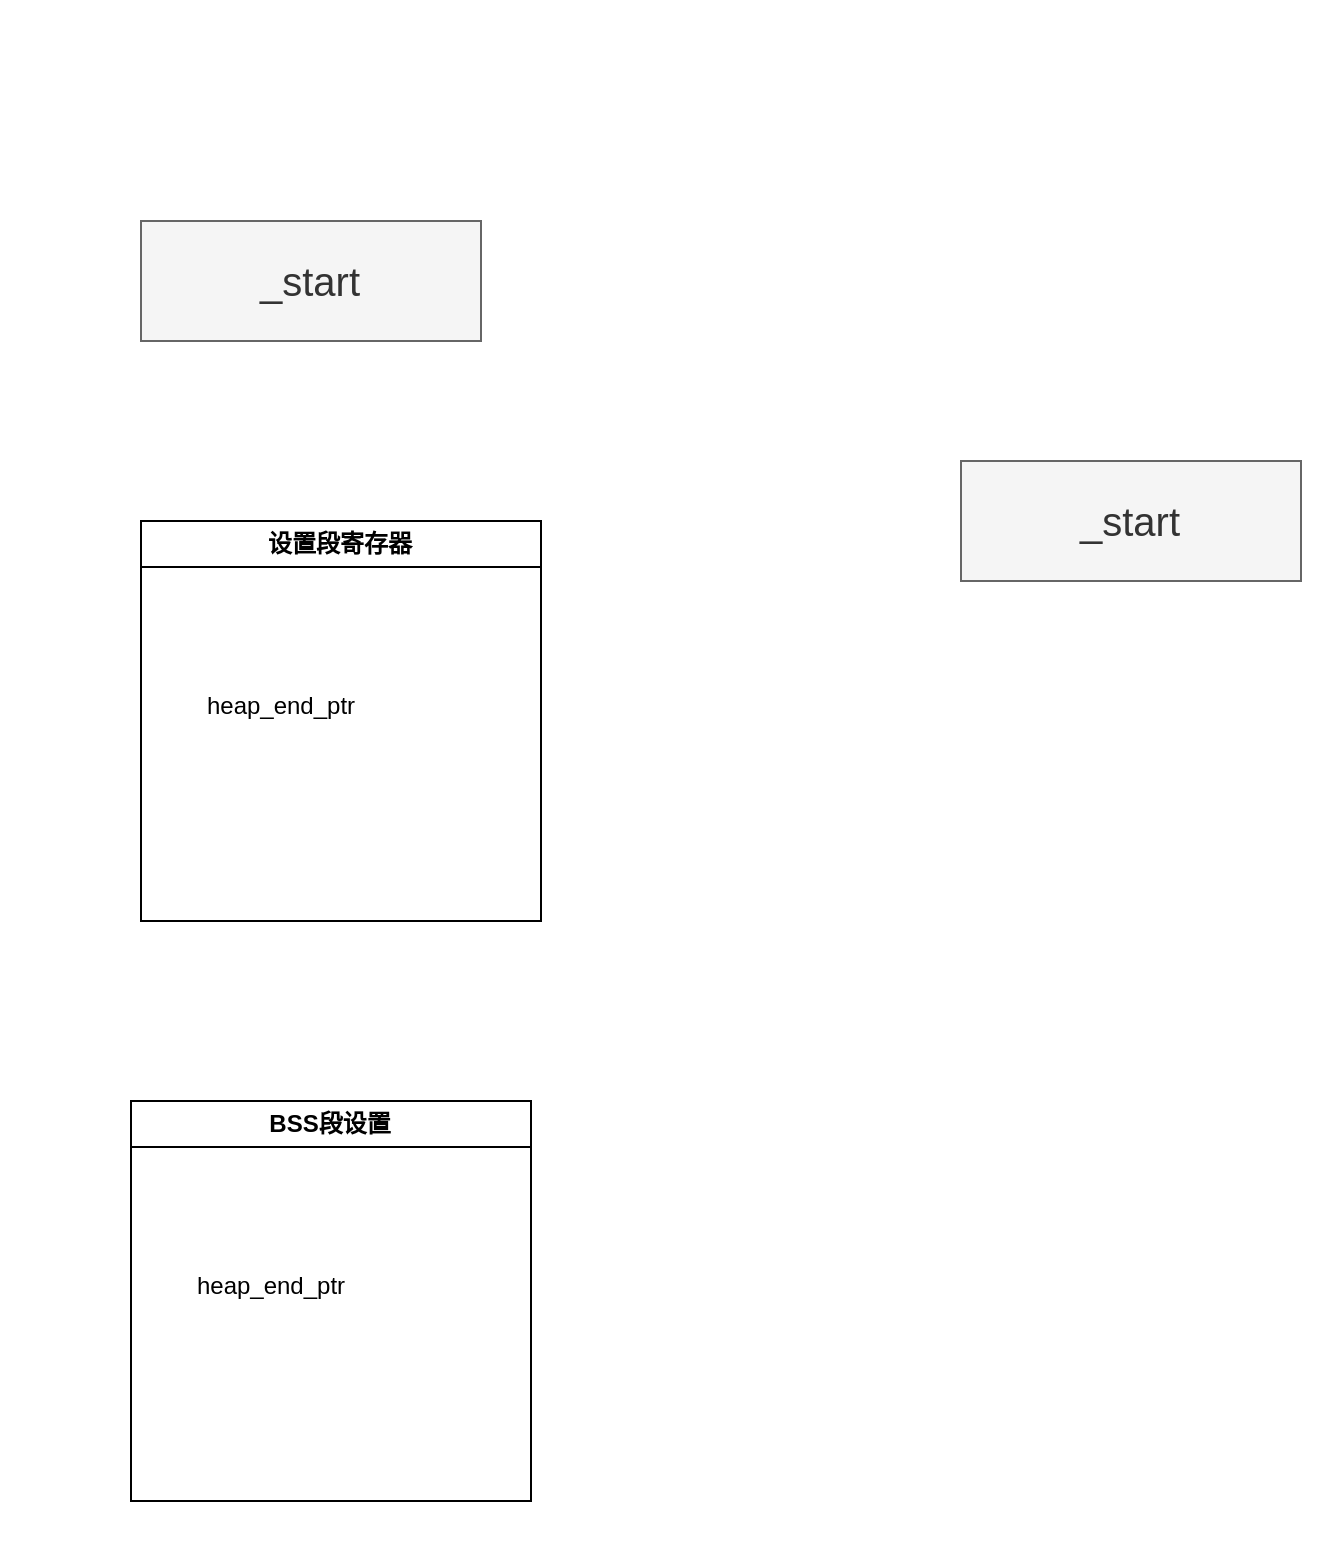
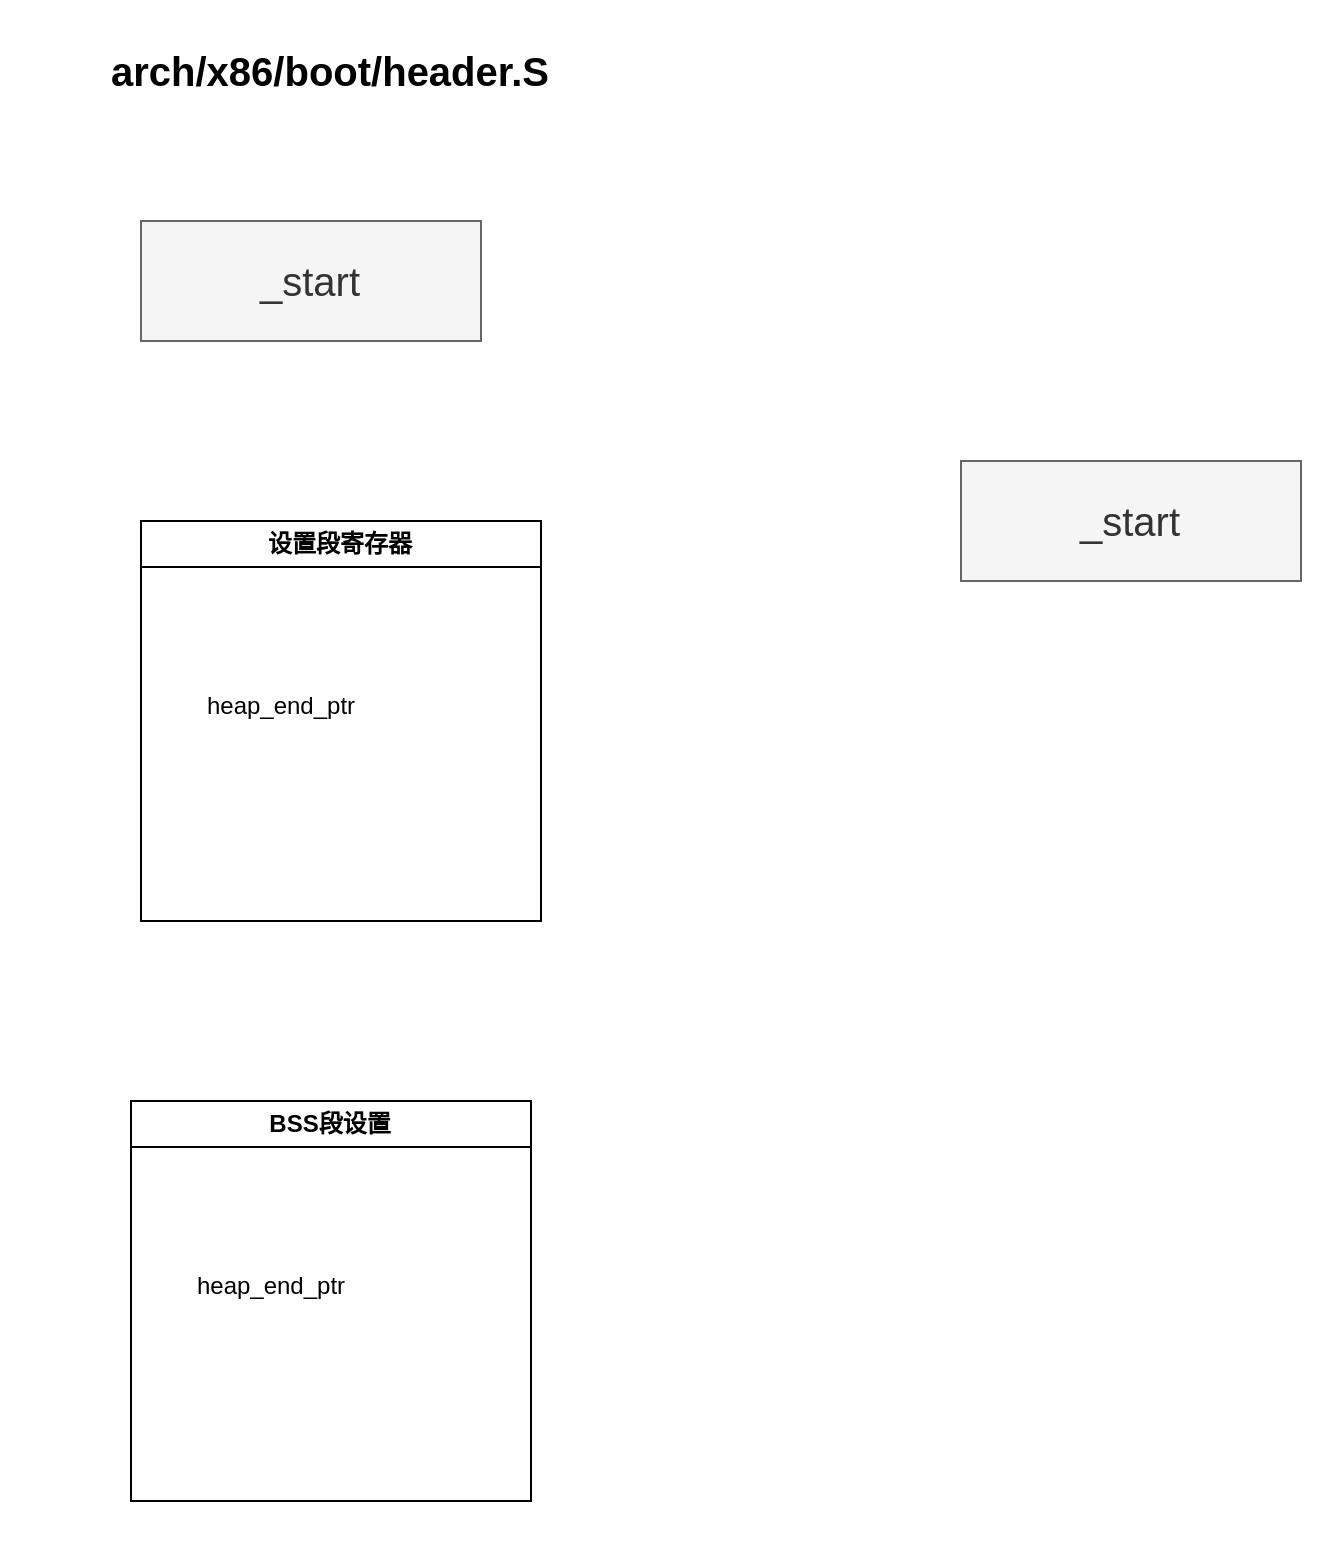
none -> (331, 71)
